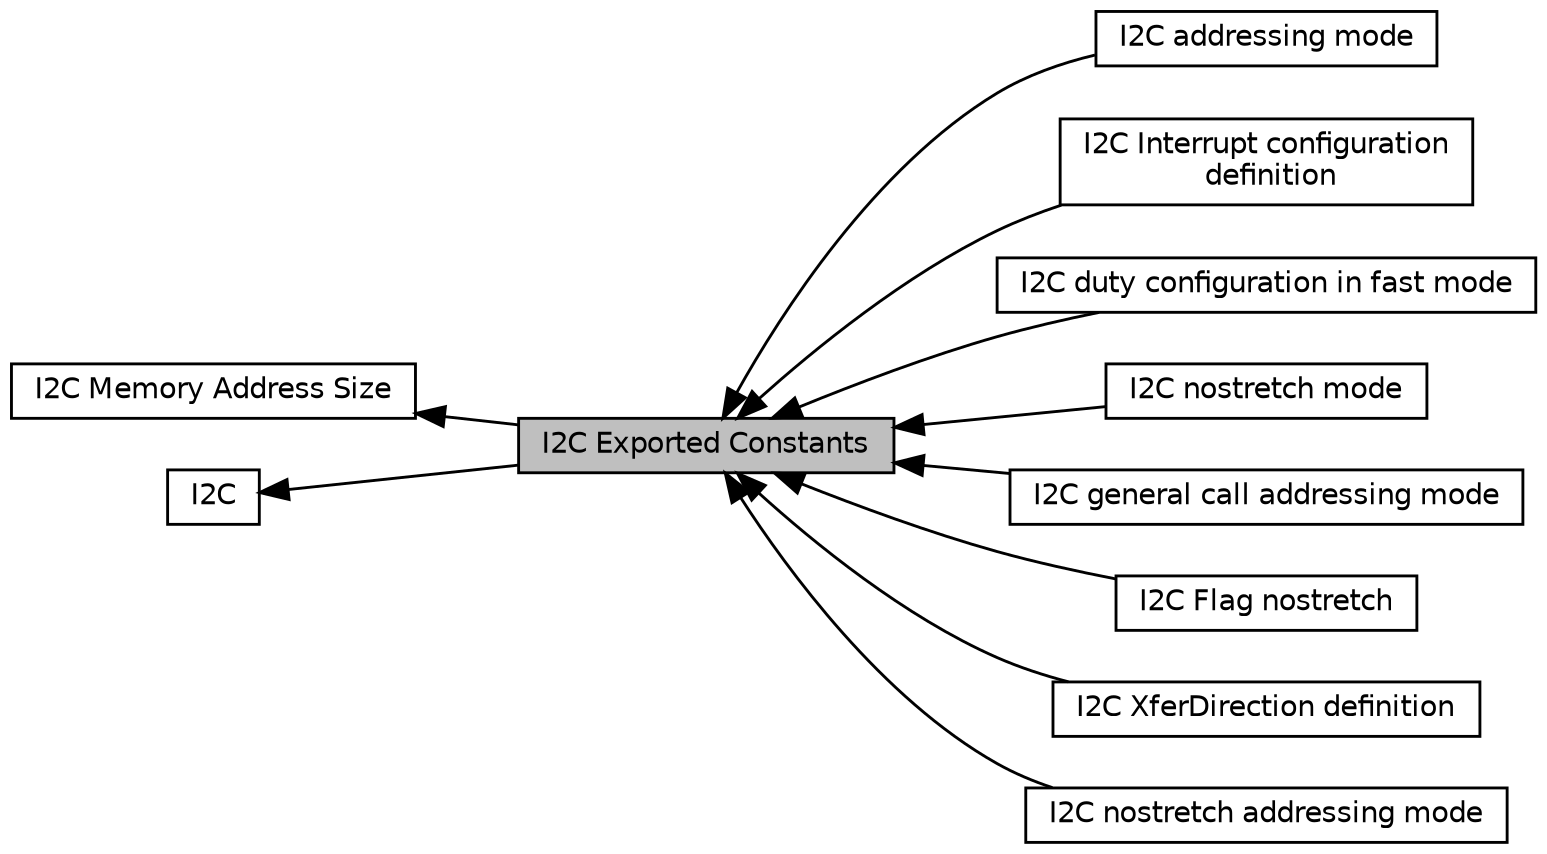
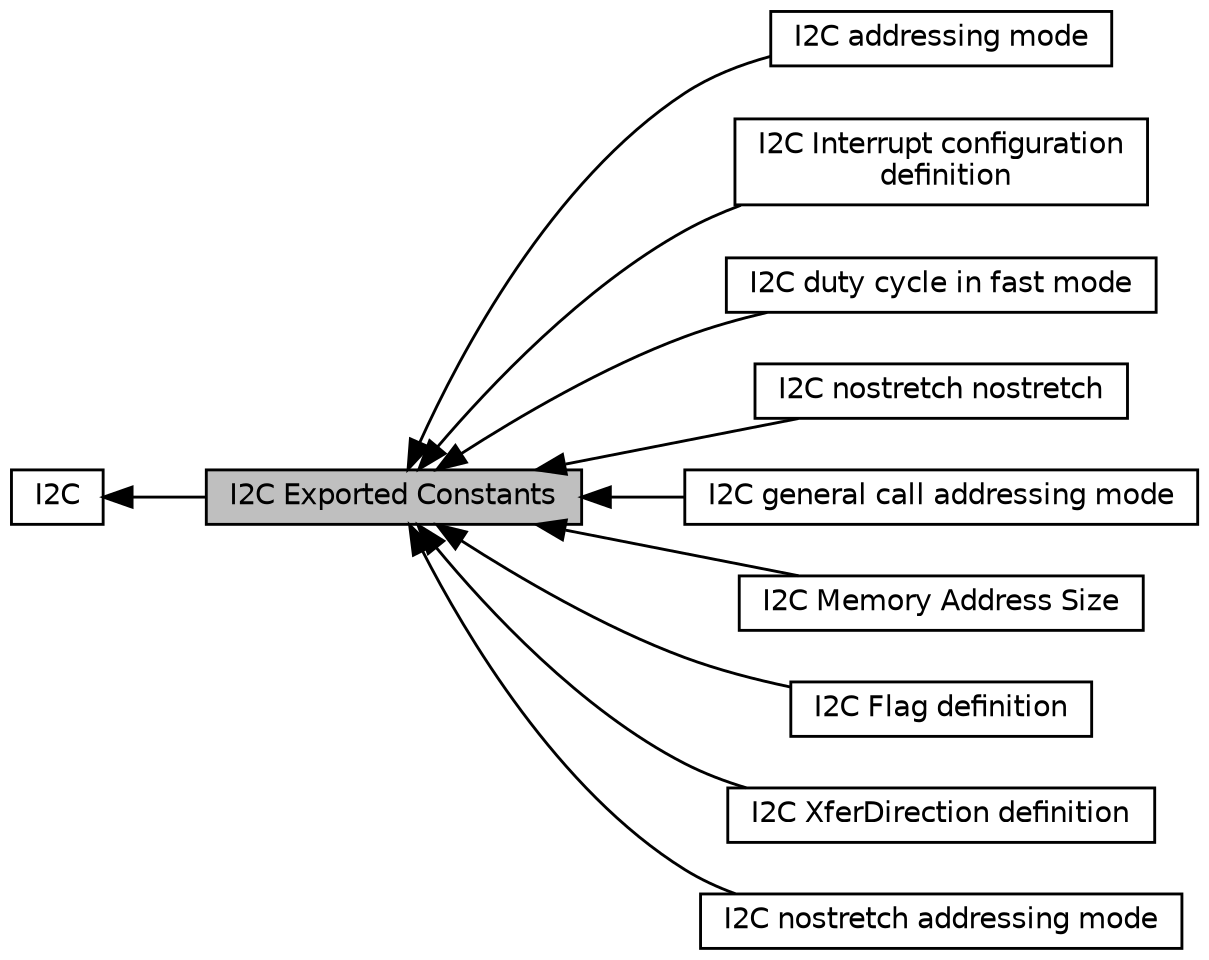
(1266, 285) -> (941, 285)
(1266, 391) -> (941, 391)
(481, 421) -> (682, 553)
(1266, 603) -> (941, 709)
